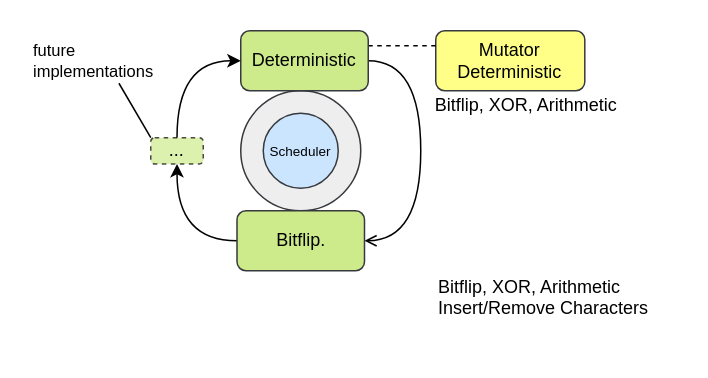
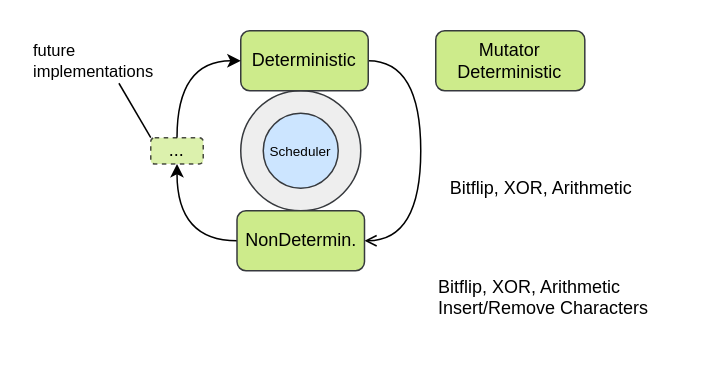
(401, 46) -> none
(510, 61) -> (510, 61)
(526, 106) -> (541, 188)
(302, 241) -> (302, 241)
